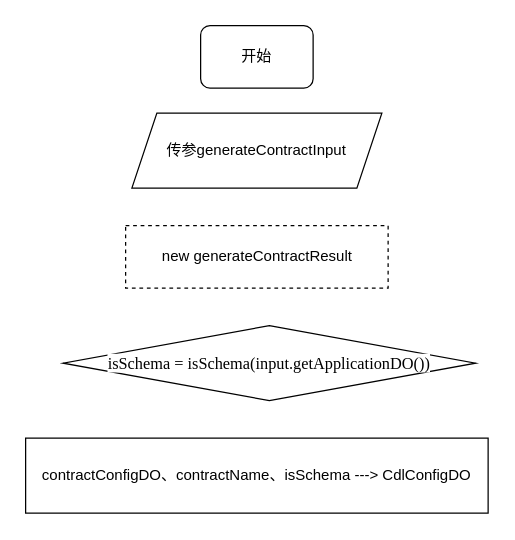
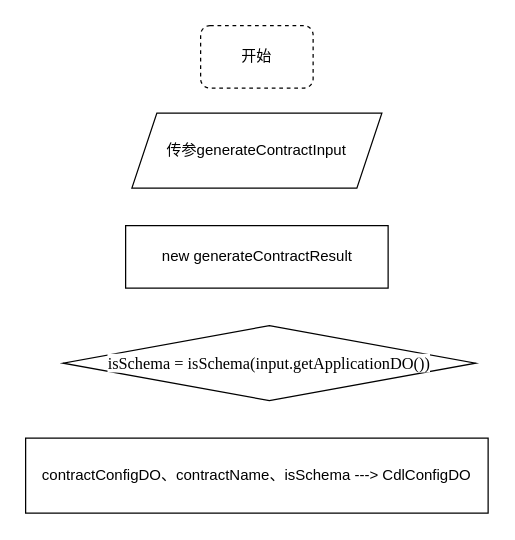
(257, 57) -> (257, 57)
(257, 257) -> (257, 257)
